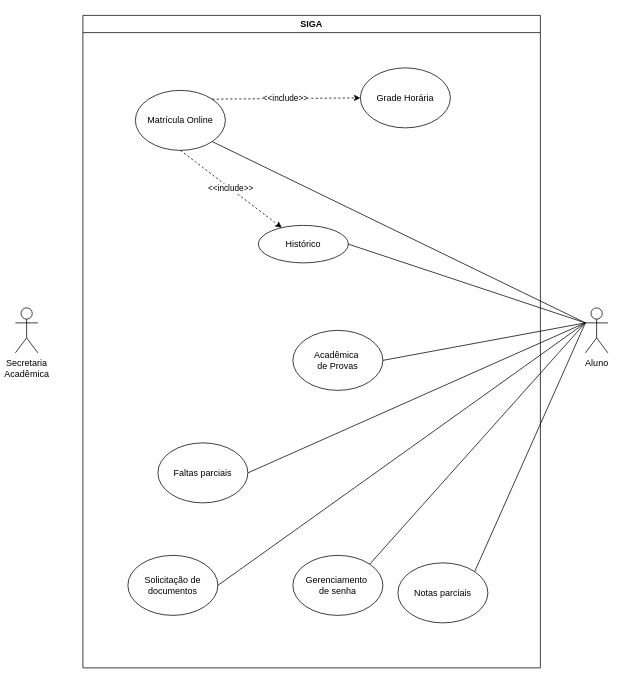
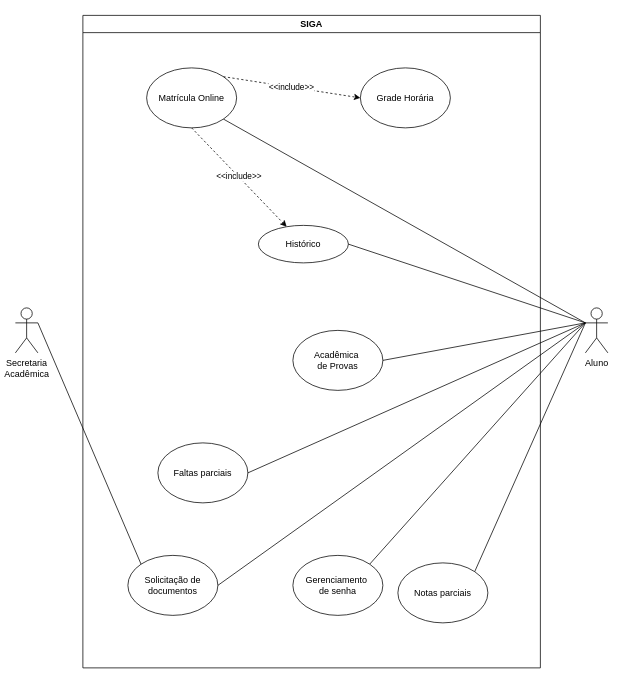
(180, 120) -> (192, 98)
none -> (112, 497)
